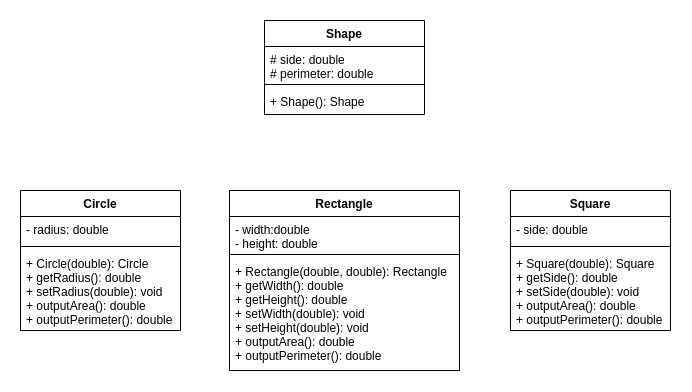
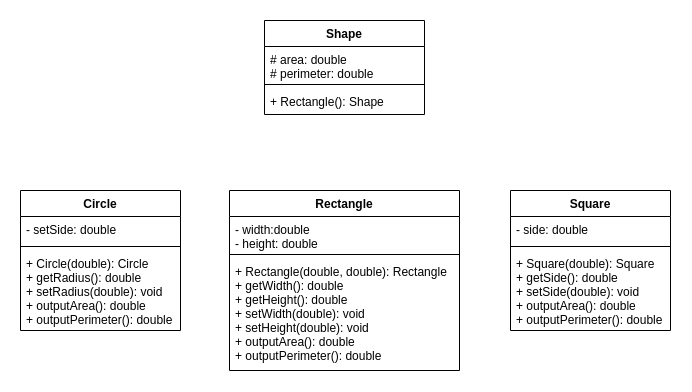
(309, 60) -> (311, 60)
(319, 102) -> (331, 102)
(72, 230) -> (75, 230)
